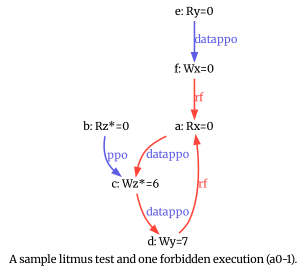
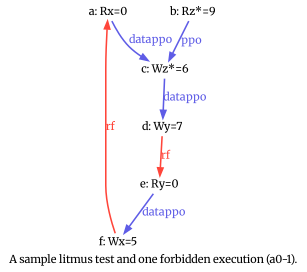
(194, 70) -> (118, 242)
(107, 127) -> (193, 12)
(148, 148) -> (124, 41)
(197, 191) -> (161, 152)
(142, 212) -> (164, 94)
